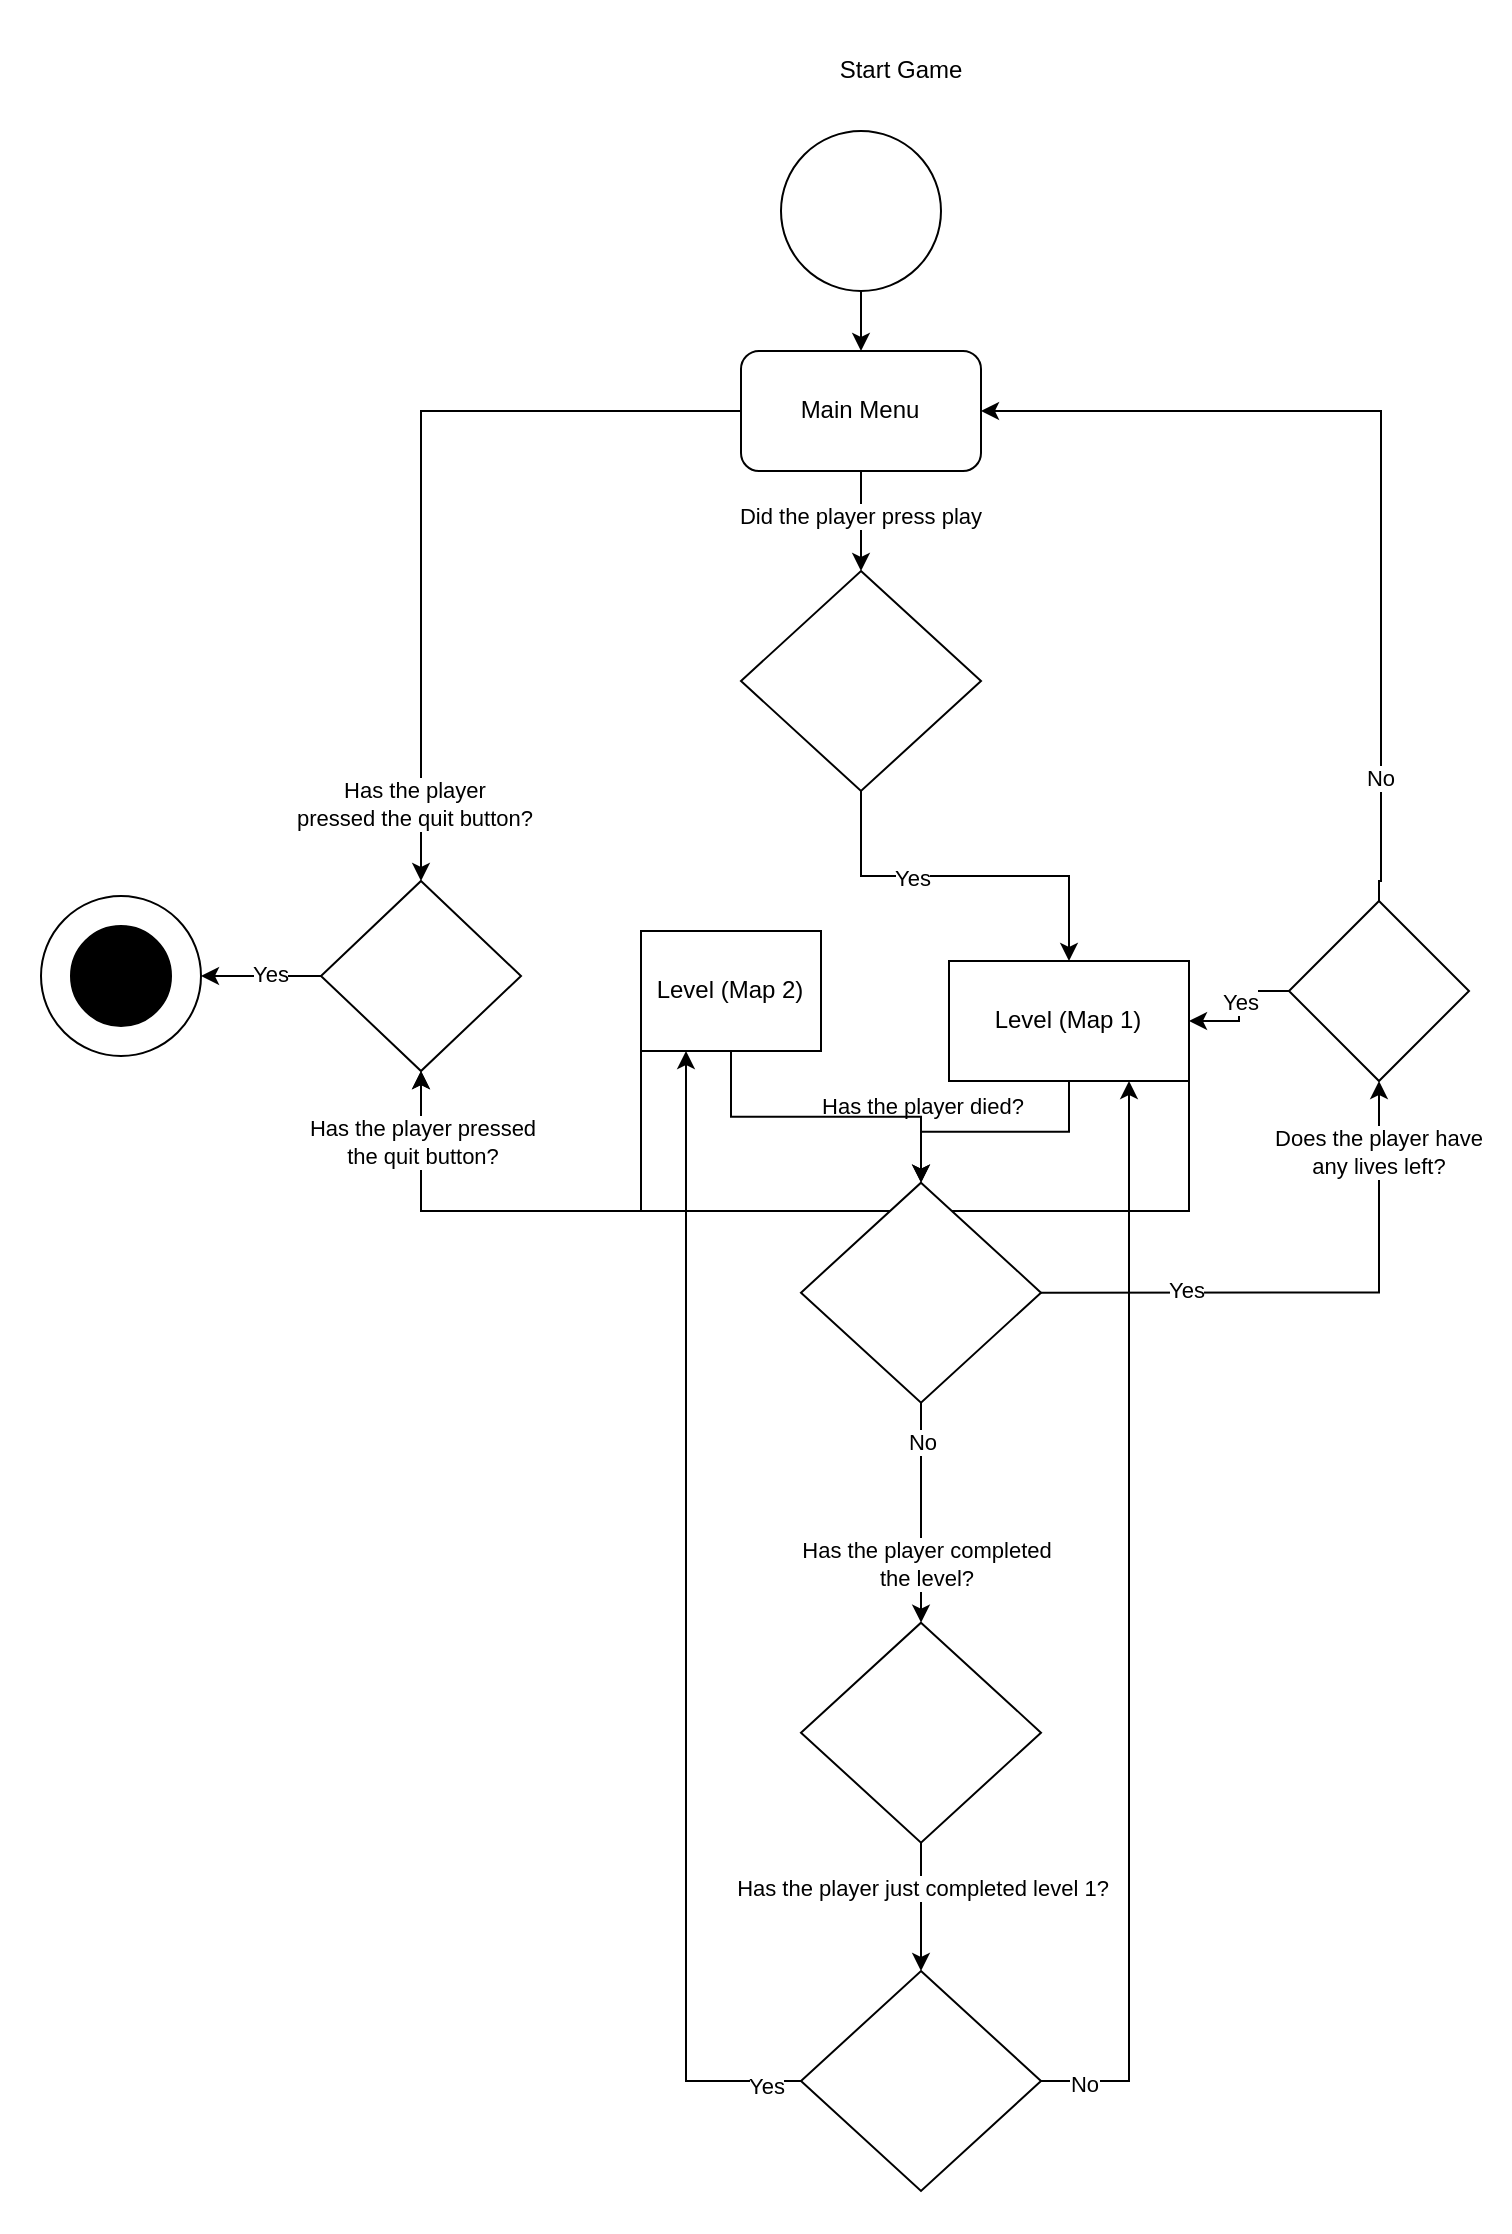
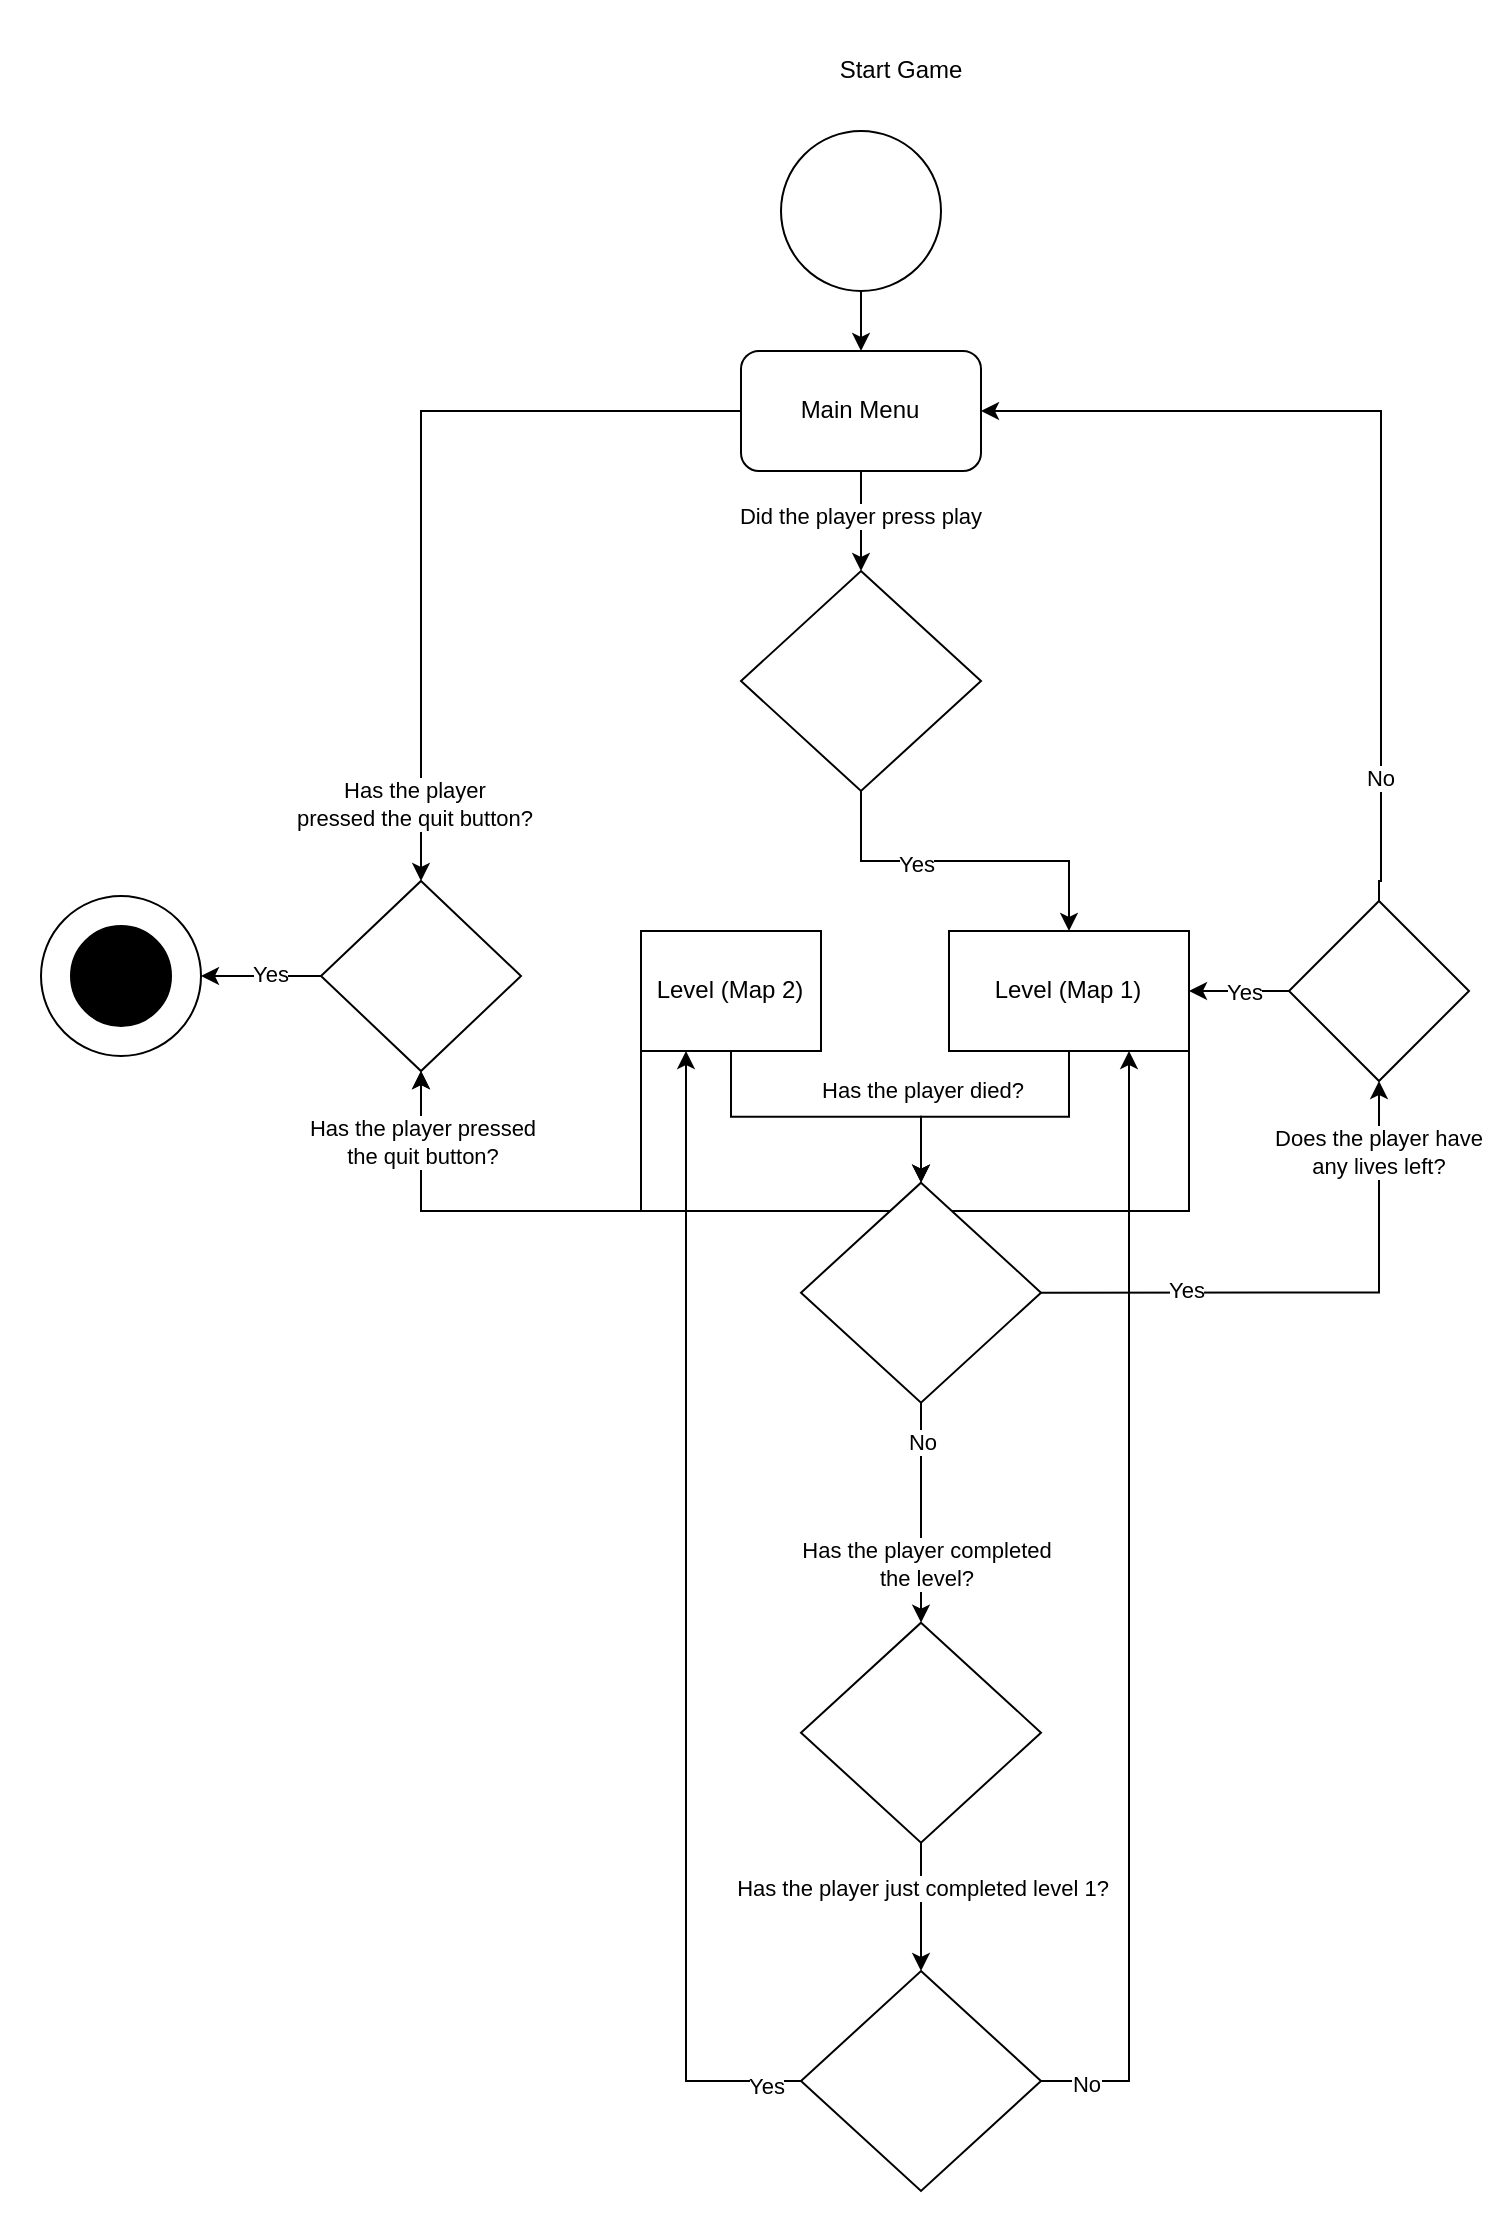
(1069, 1021) -> (1069, 991)
